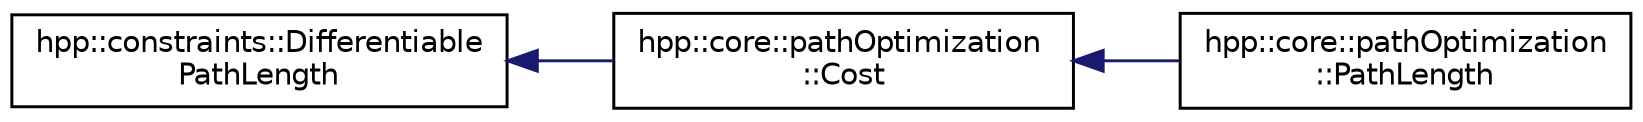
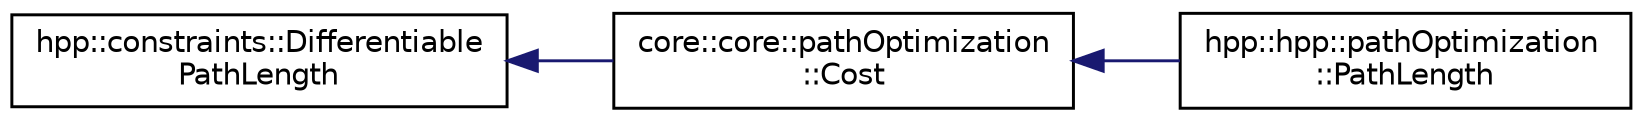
(844, 61) -> (844, 61)
(1406, 61) -> (1406, 61)
